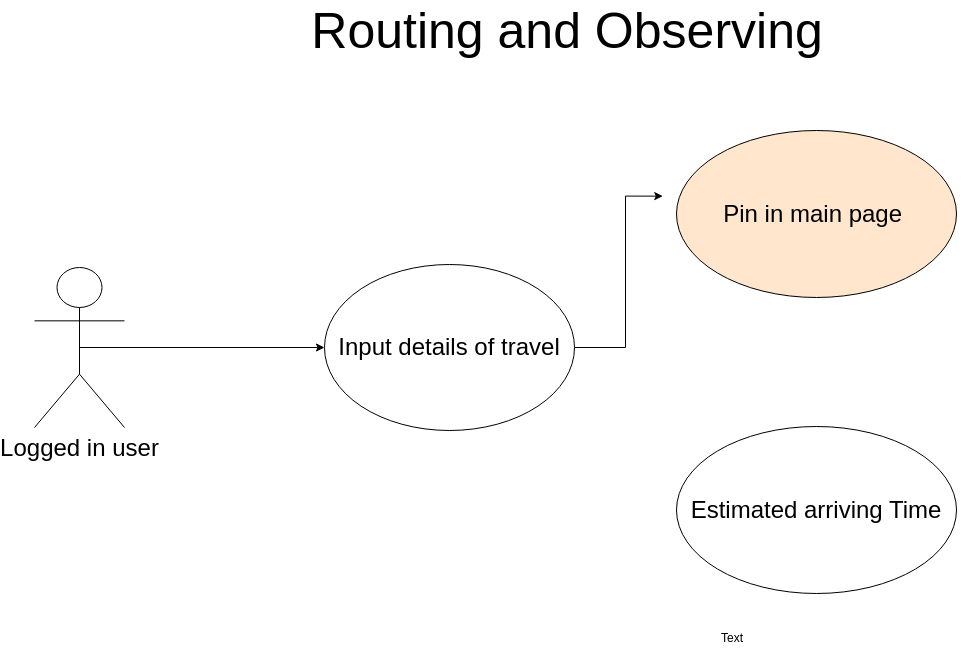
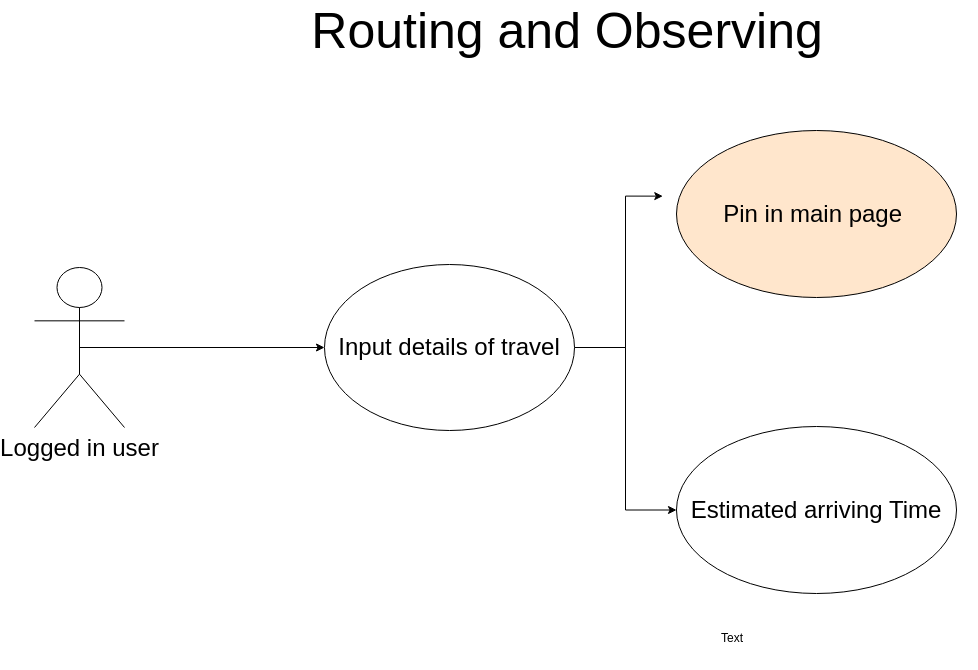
none -> (626, 451)
